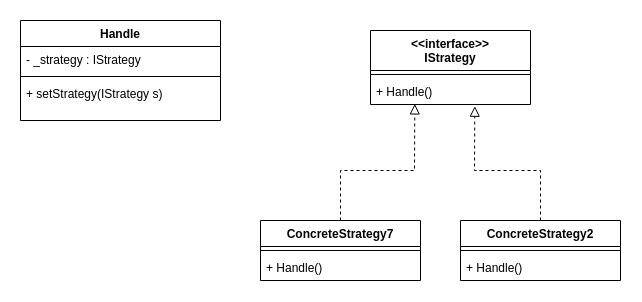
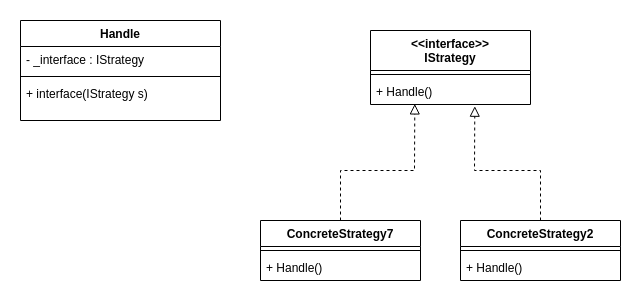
(98, 61) -> (99, 61)
(111, 95) -> (102, 95)
